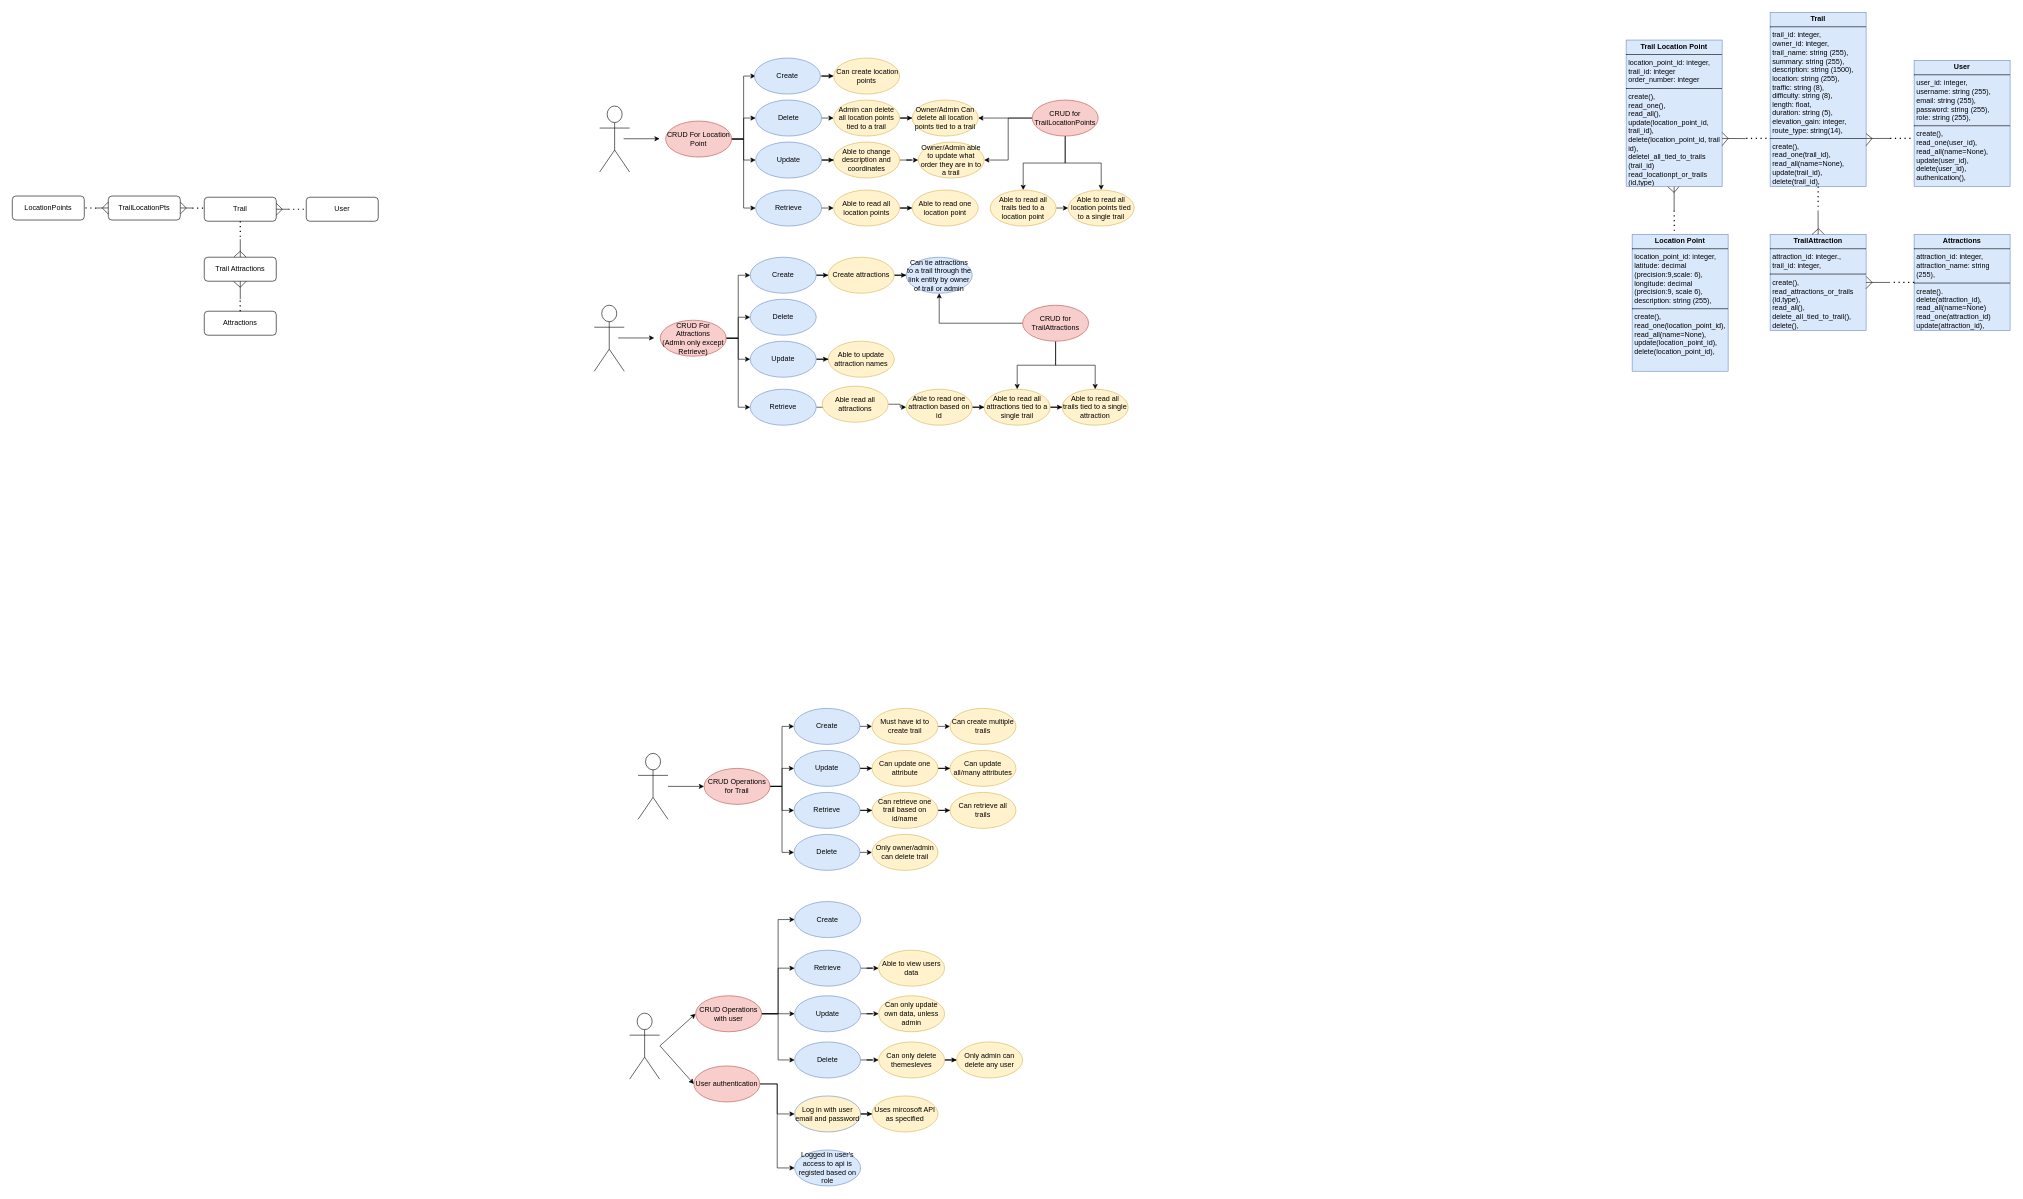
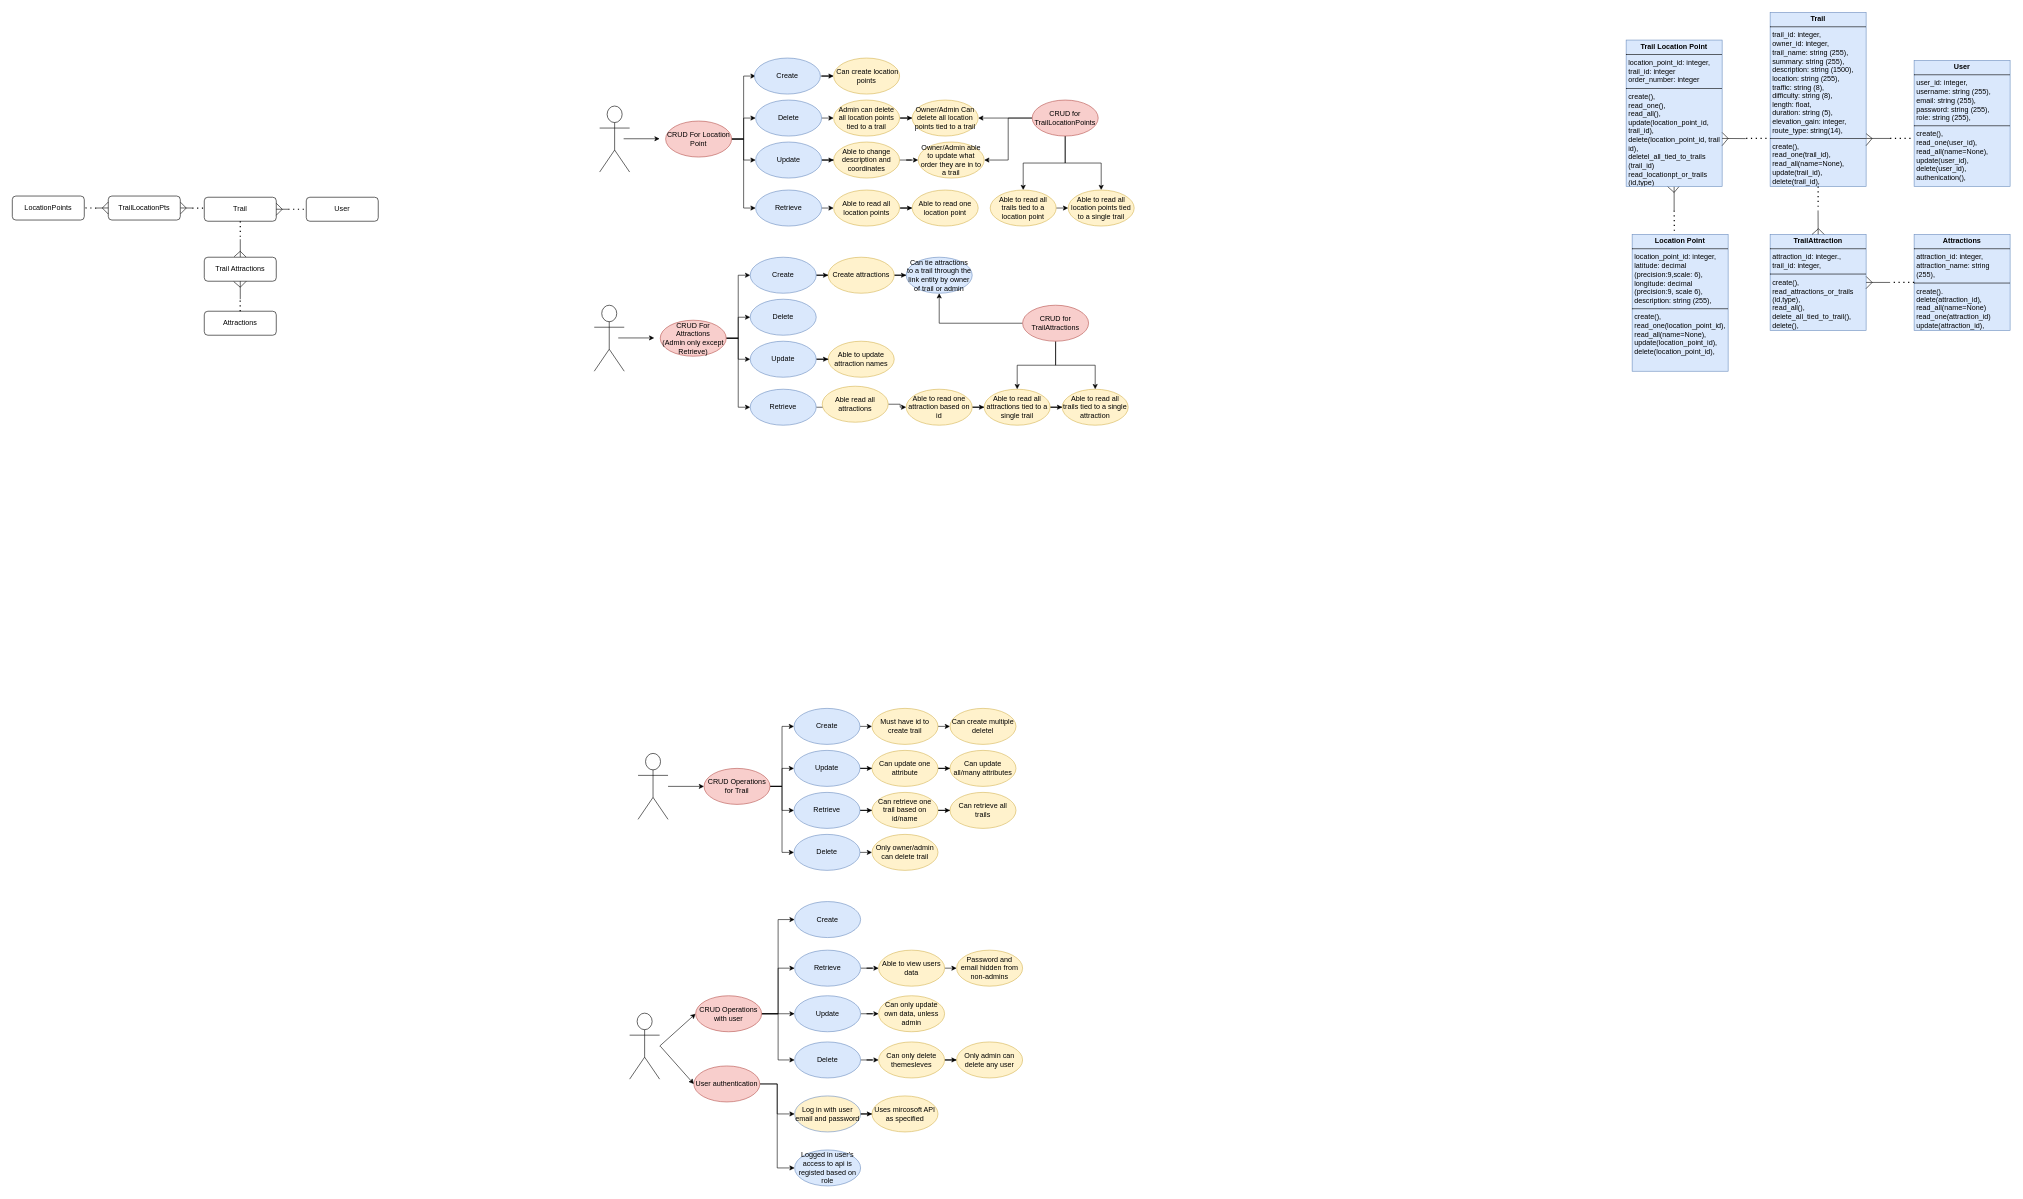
(983, 726) -> (983, 726)
none -> (951, 968)
none -> (990, 968)
